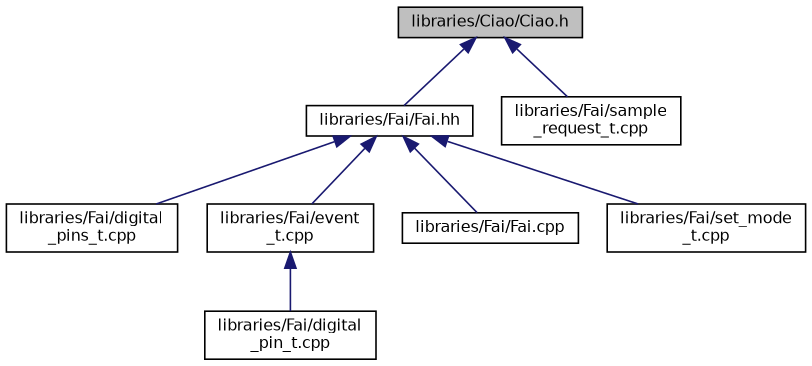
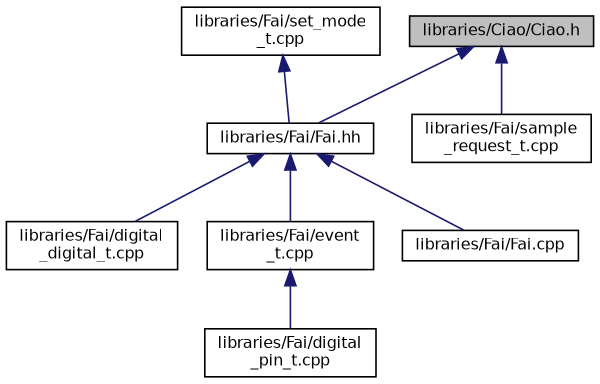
(543, 173) -> (287, 97)
(92, 228) -> (92, 246)
